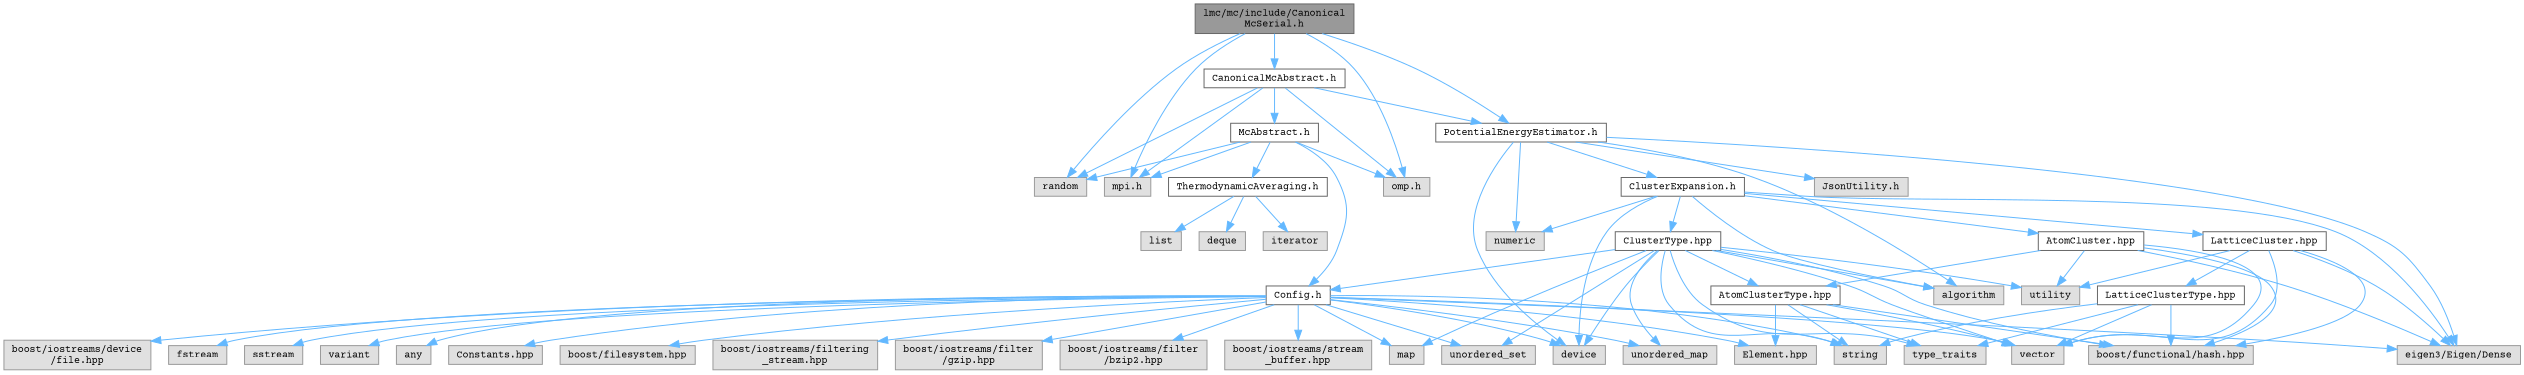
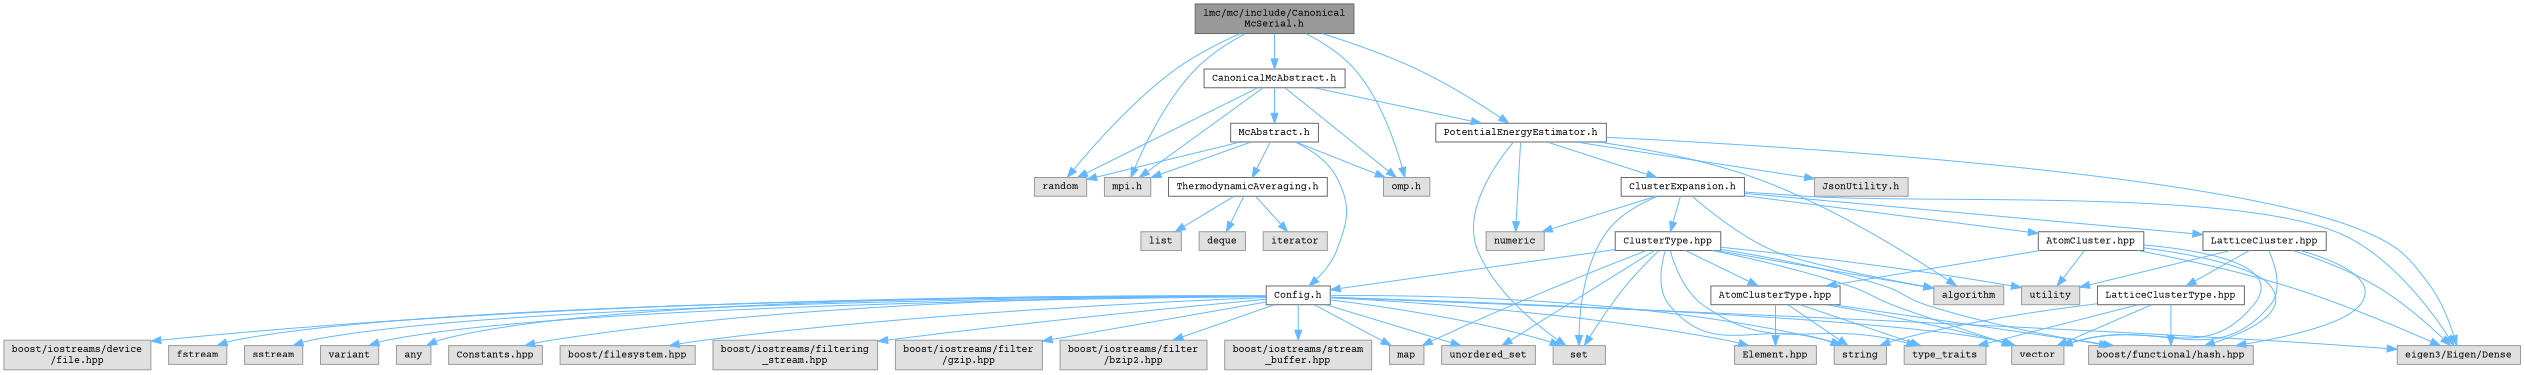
(1579, 355) -> (1579, 355)
(1670, 355) -> none
